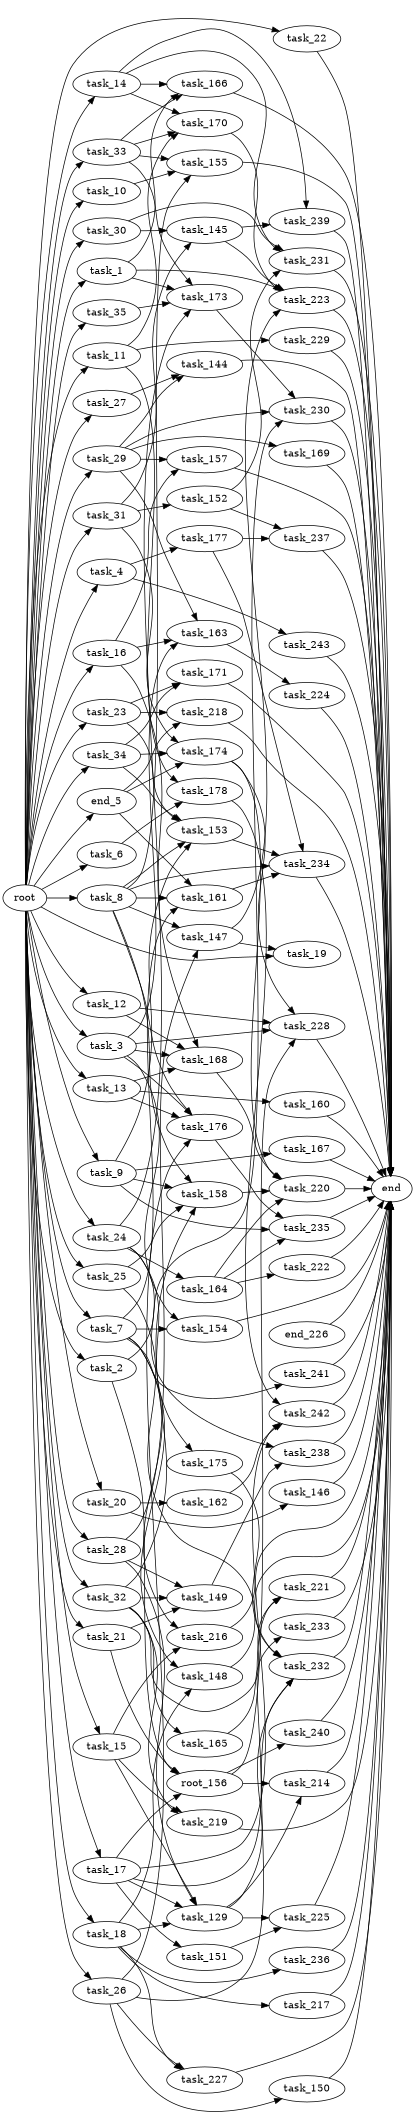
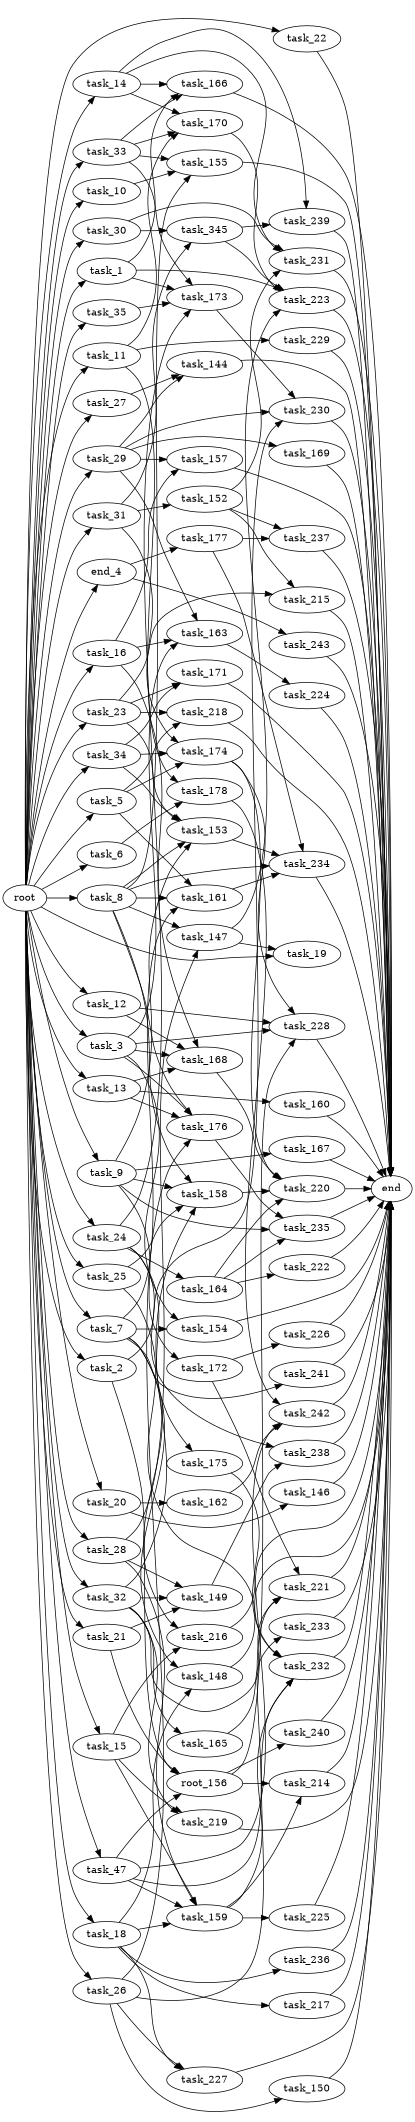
(205, 230) -> (205, 230)
(107, 572) -> (107, 572)
none -> (307, 600)
(107, 802) -> (107, 802)
(307, 1335) -> (307, 1335)
none -> (205, 1368)
(107, 1870) -> (107, 1870)
(205, 1918) -> (205, 1918)
(205, 1957) -> none
